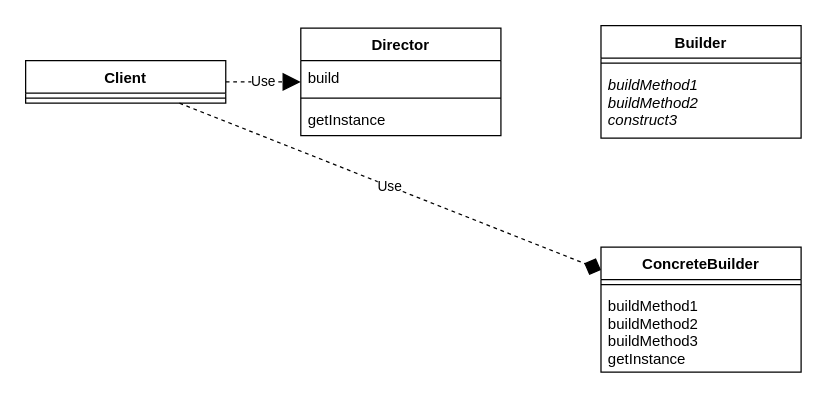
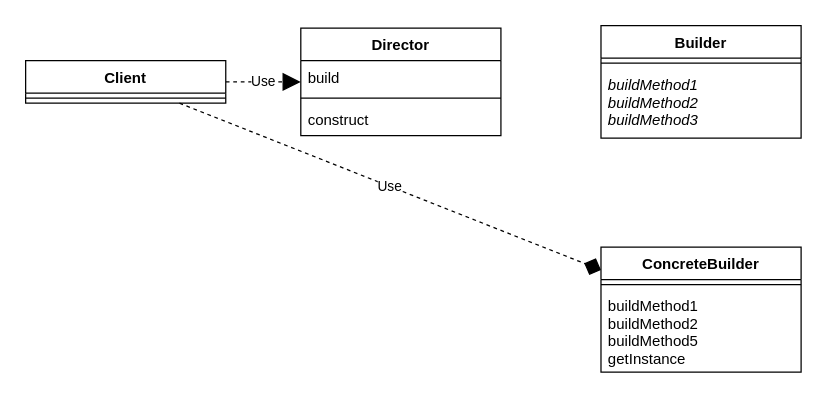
(654, 85) -> (654, 85)
(354, 120) -> (345, 120)
(654, 306) -> (654, 306)
